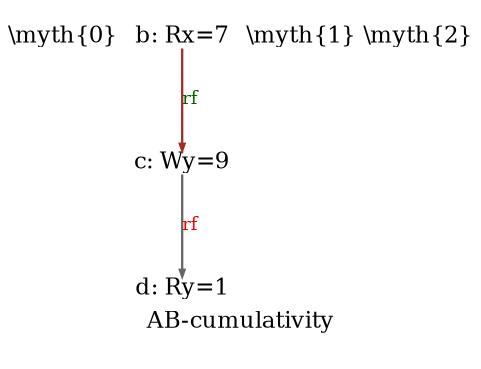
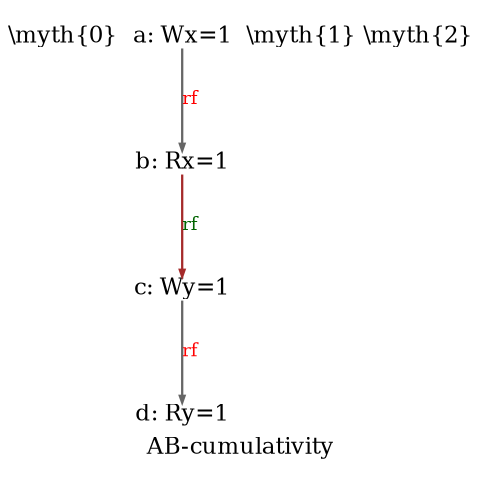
(182, 37) -> (182, 163)
none -> (182, 37)
(182, 163) -> (182, 289)
